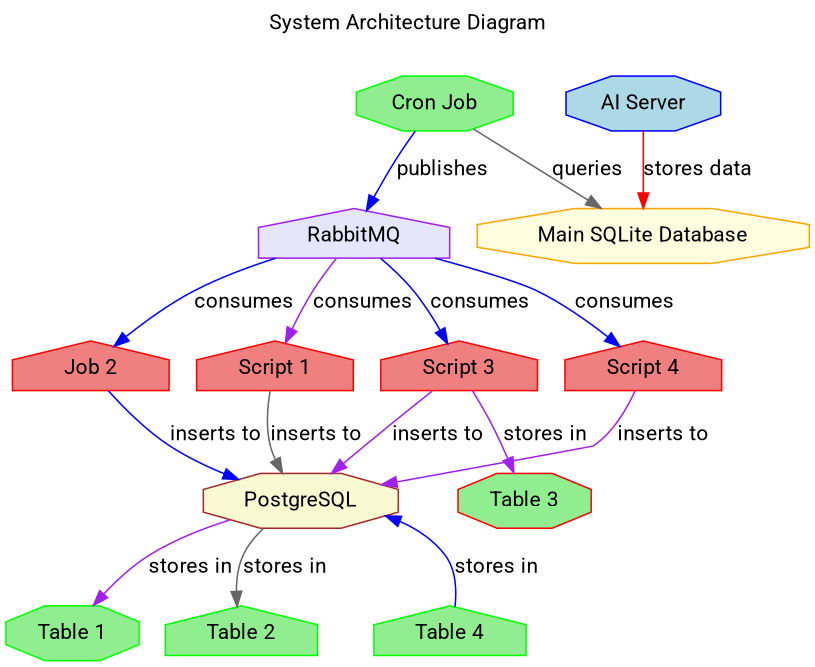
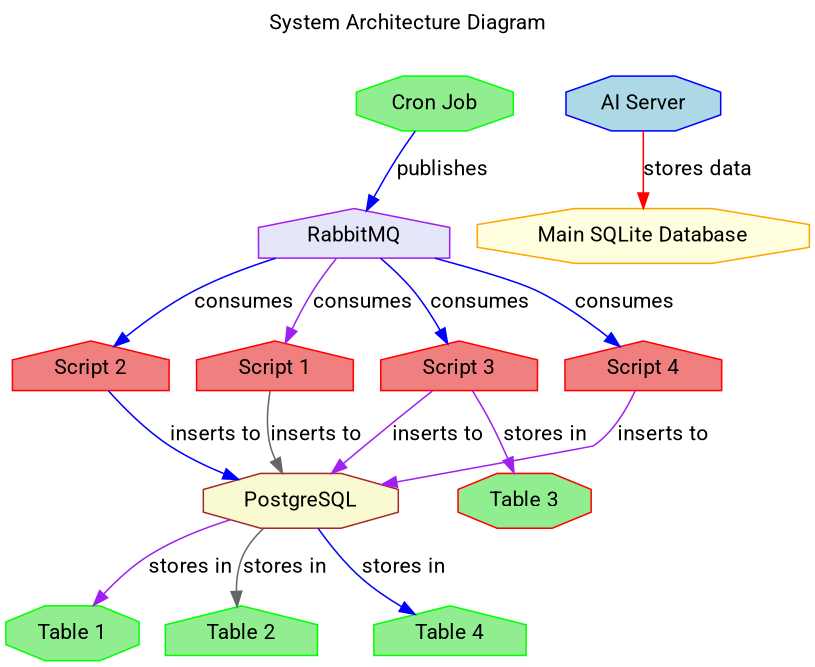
(531, 165) -> none
(91, 368) -> (91, 368)
(444, 554) -> (355, 572)
